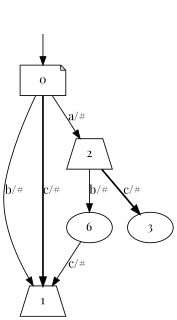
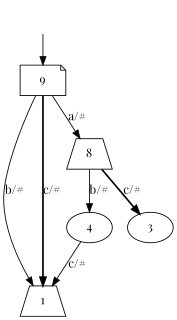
(43, 80) -> (43, 80)
(89, 154) -> (89, 154)
(89, 228) -> (89, 228)
